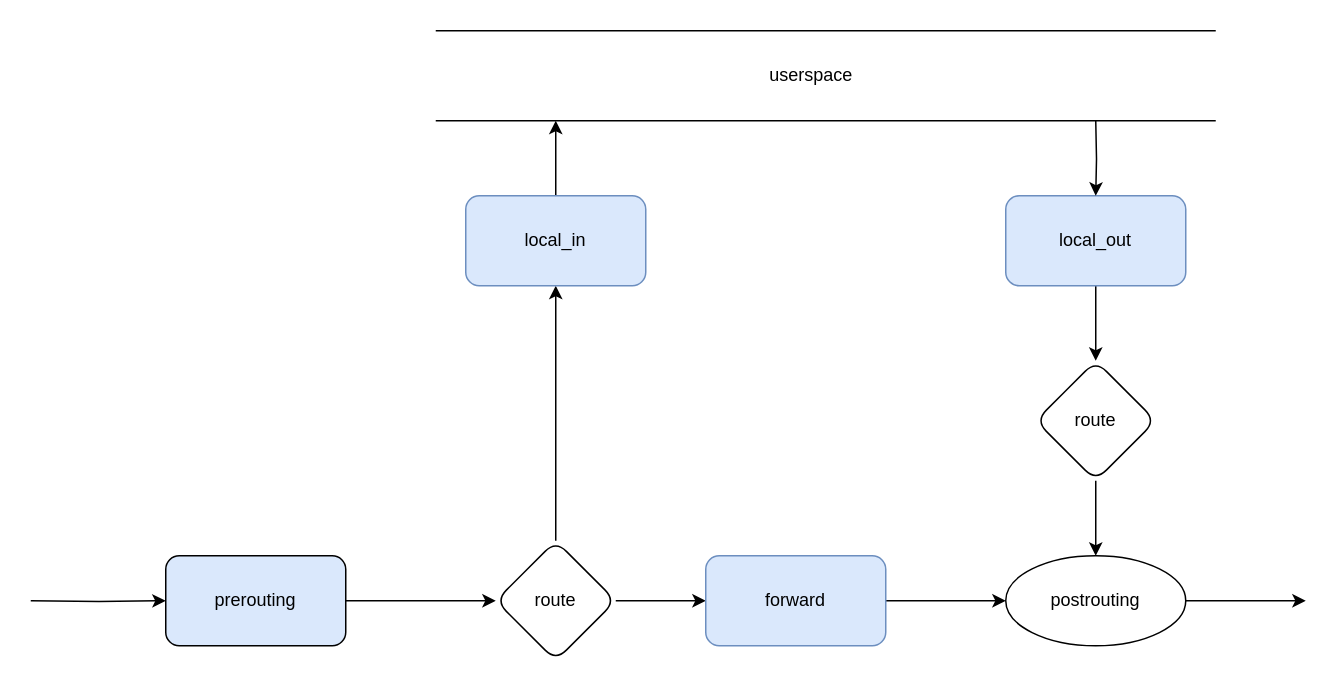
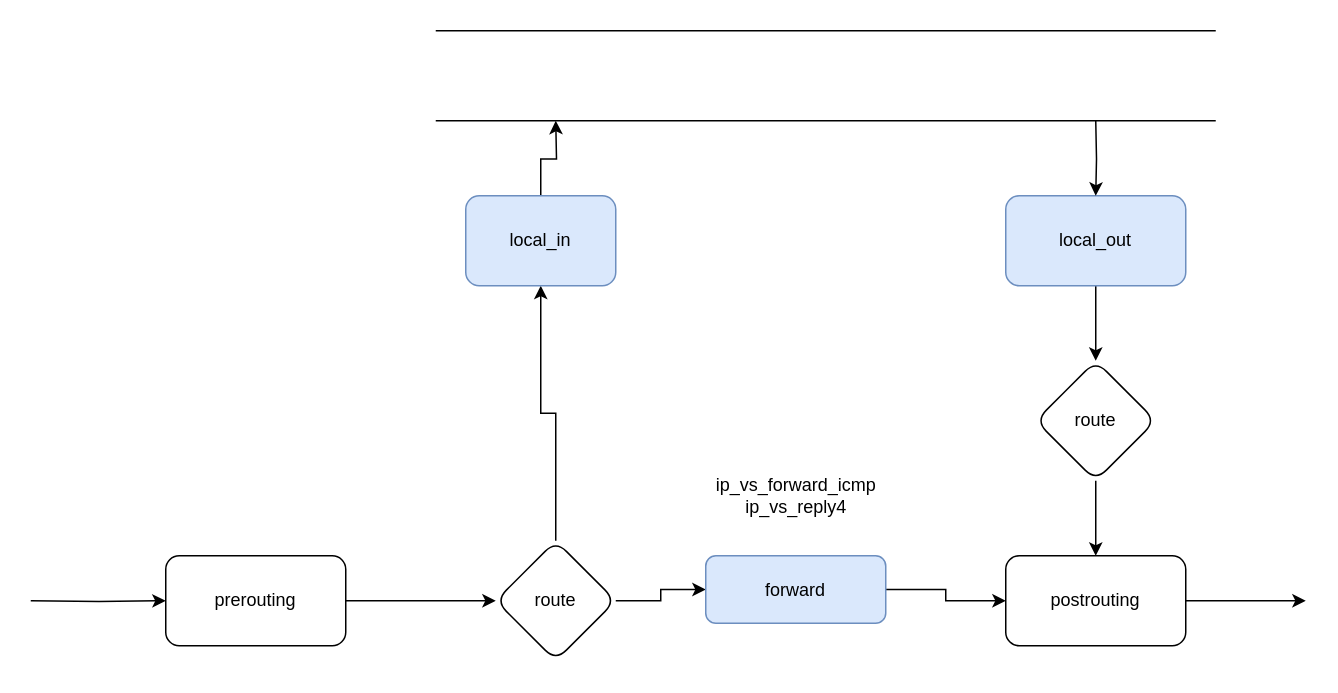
(811, 76) -> none
(556, 241) -> (541, 241)
none -> (796, 496)
(256, 601) -> (256, 601)
(796, 601) -> (796, 590)
(1096, 601) -> (1096, 601)
